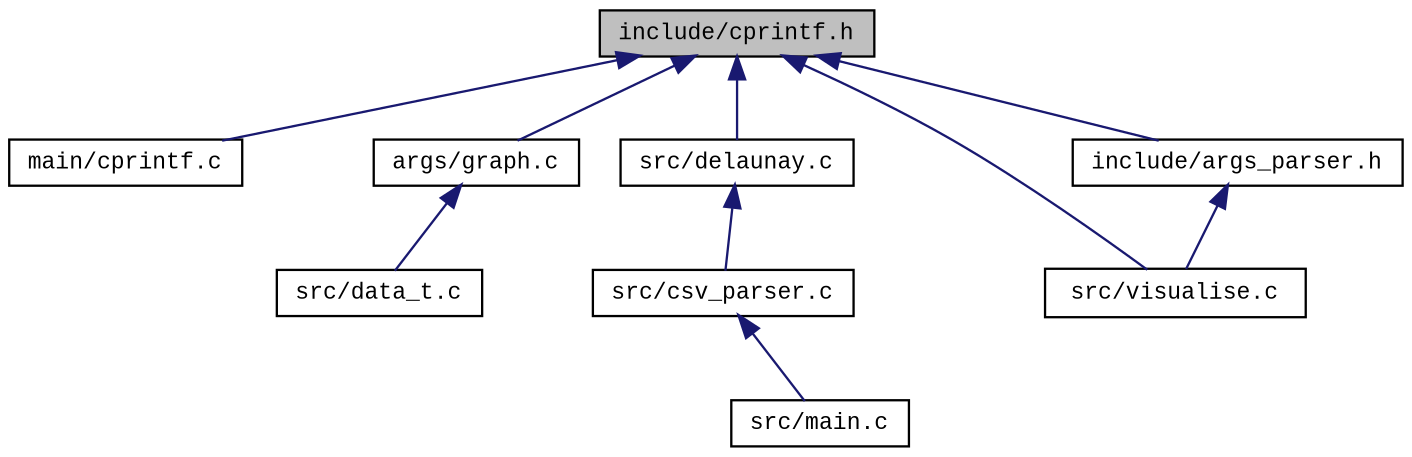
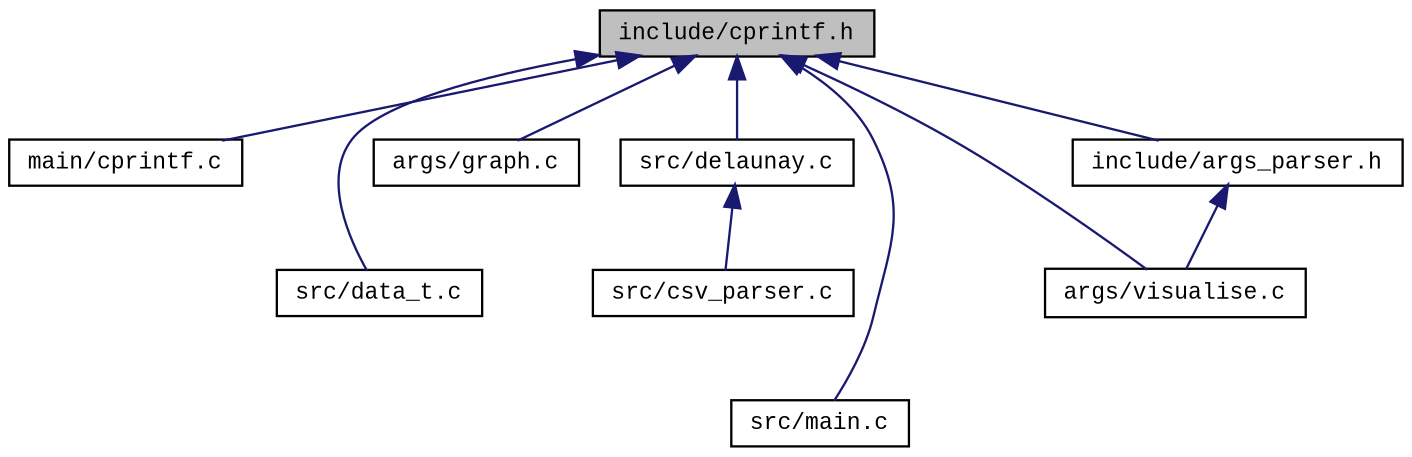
(421, 237) -> (361, 131)
(1175, 293) -> (1175, 293)
(779, 367) -> (893, 223)
